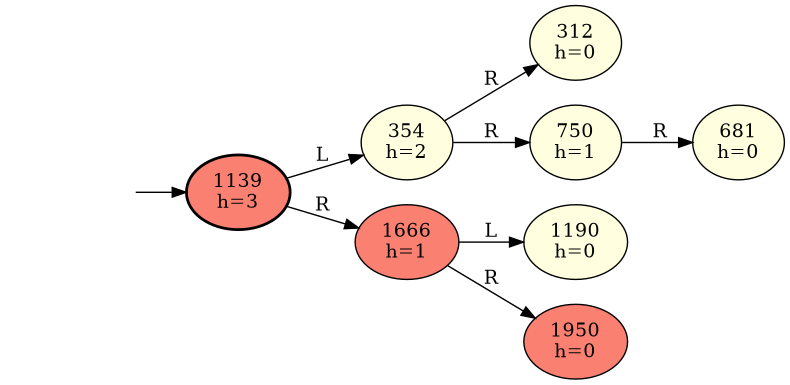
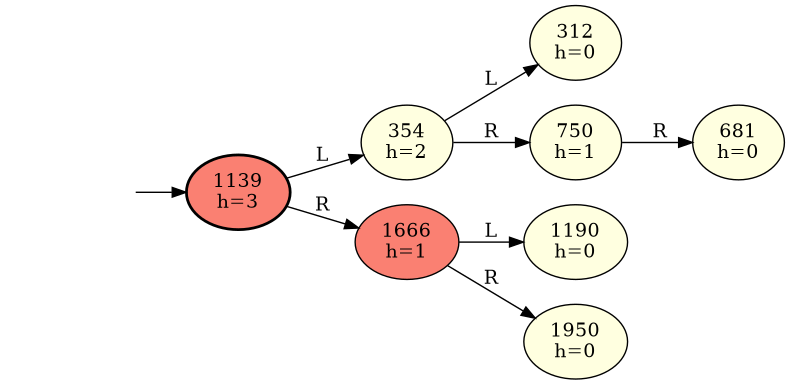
(491, 80) -> (491, 80)
(576, 342) -> (576, 342)
